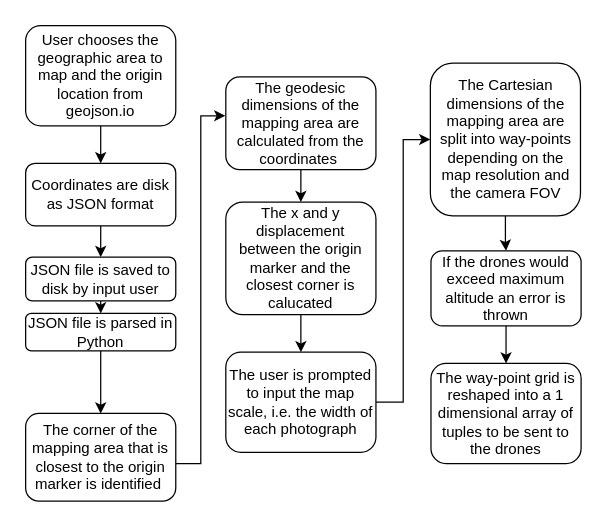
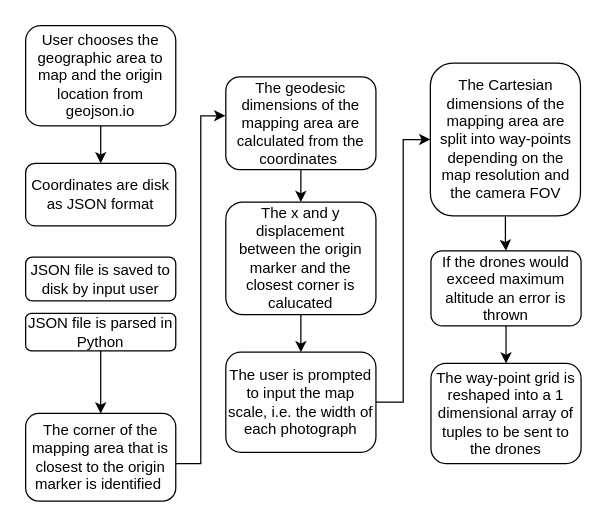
(101, 245) -> none
(101, 303) -> none
